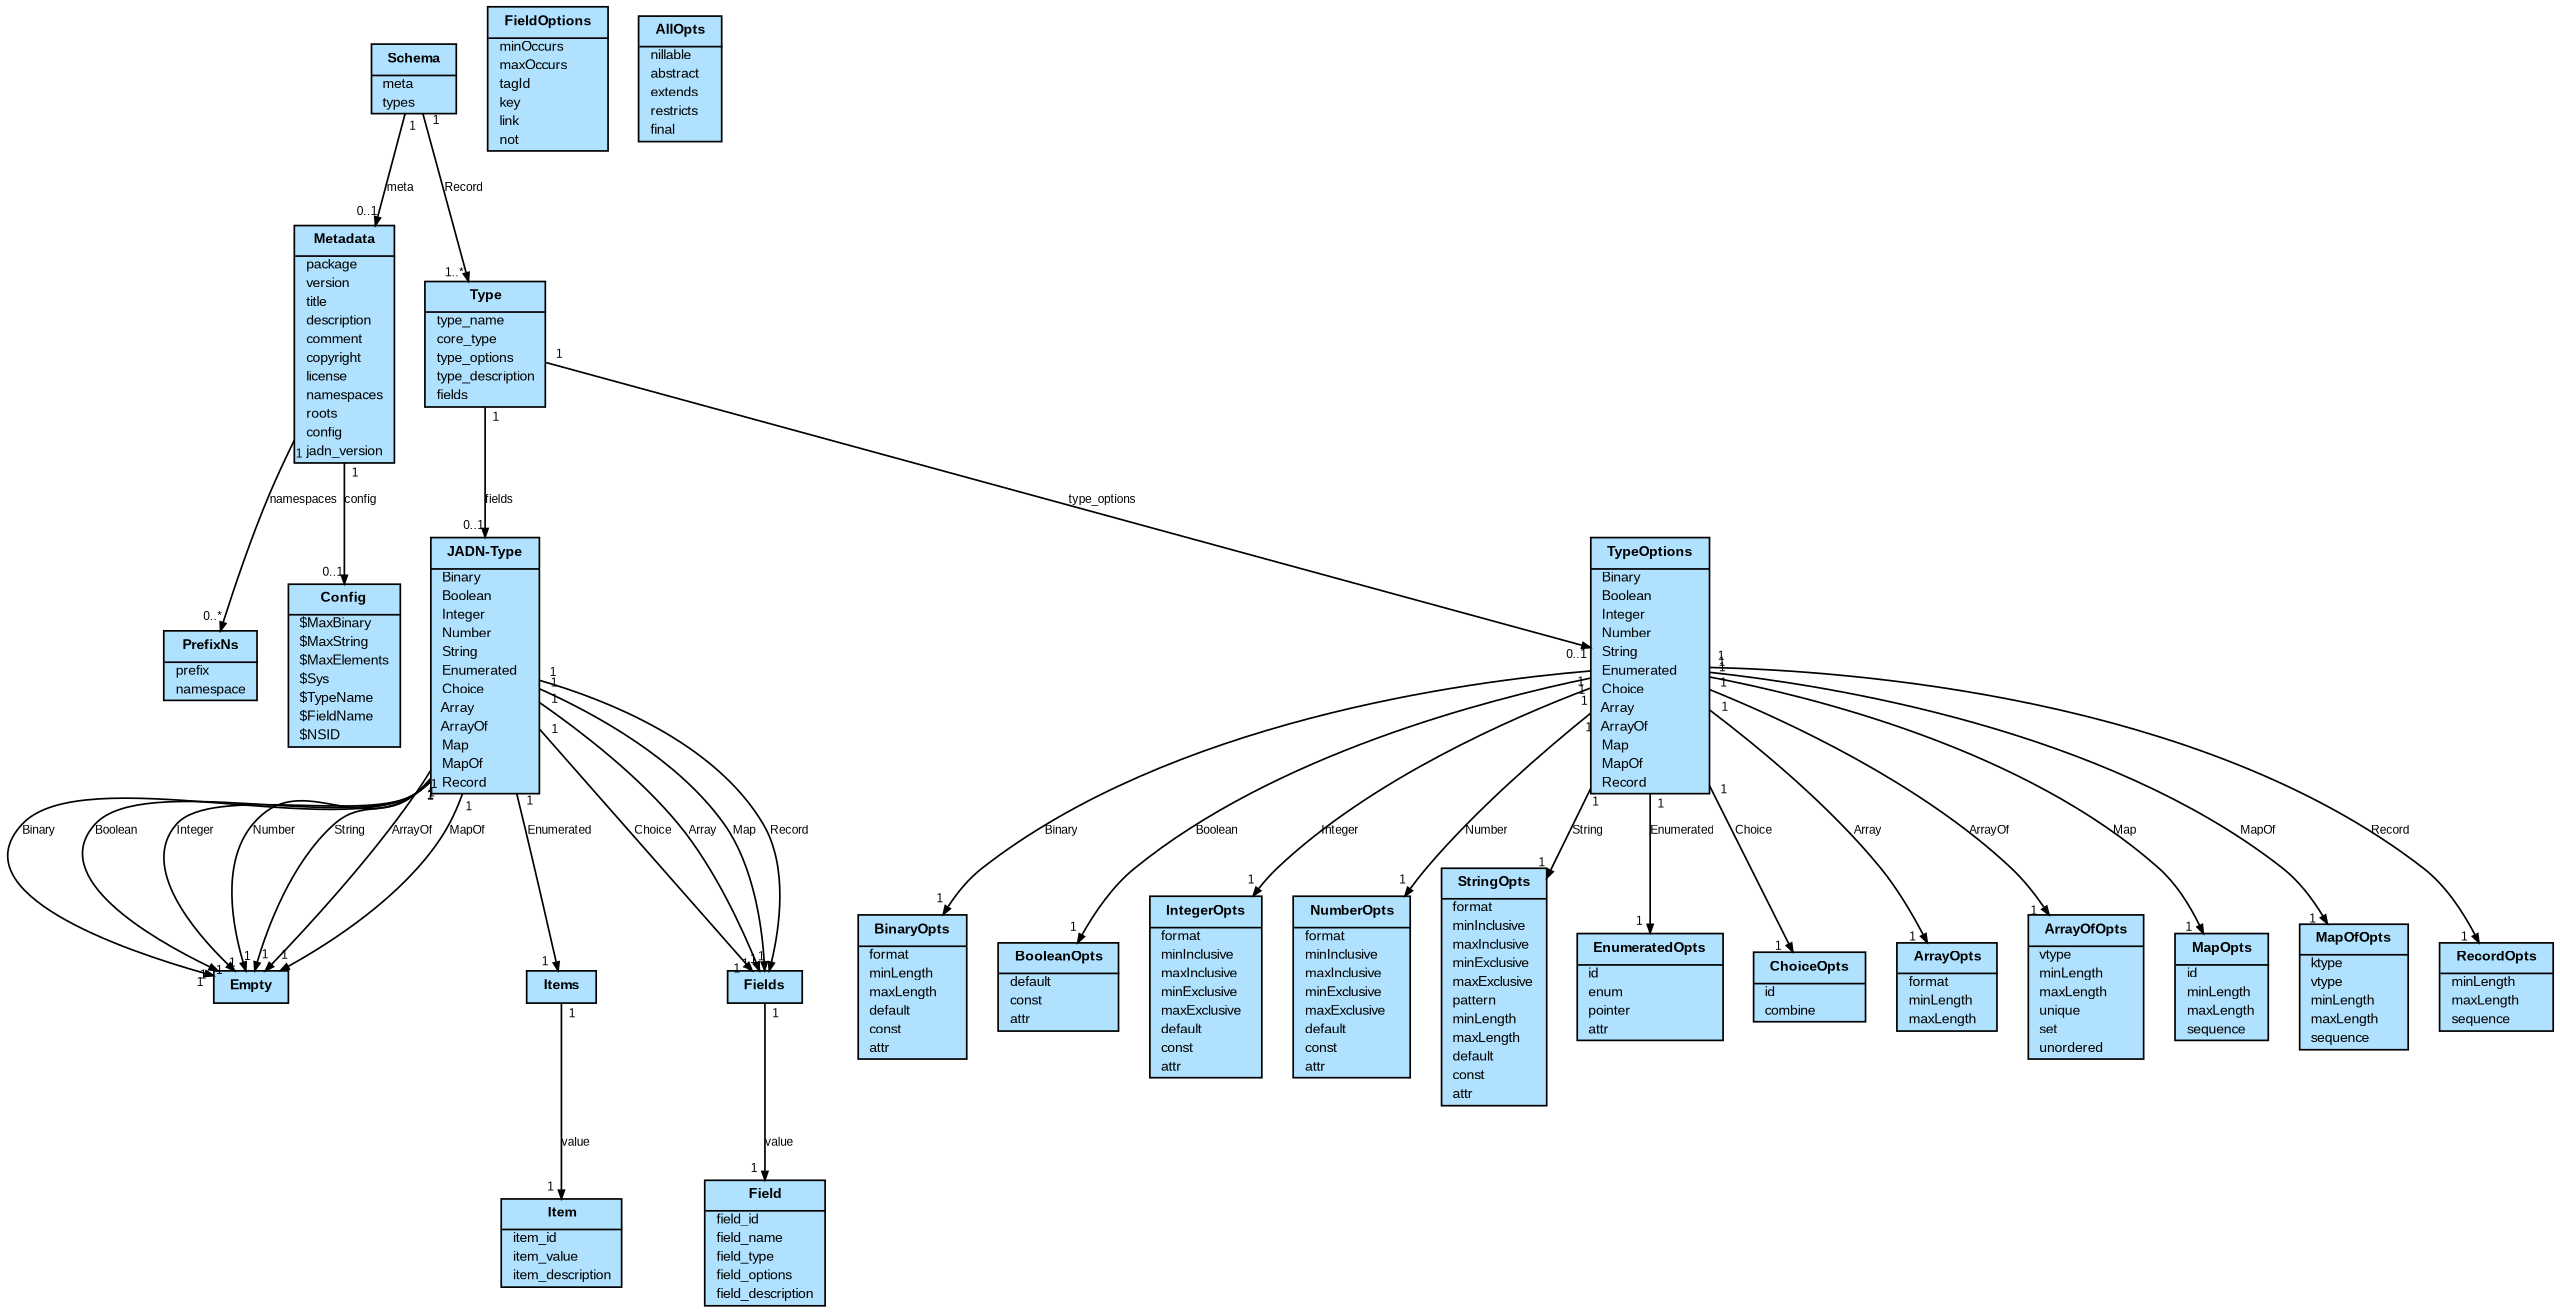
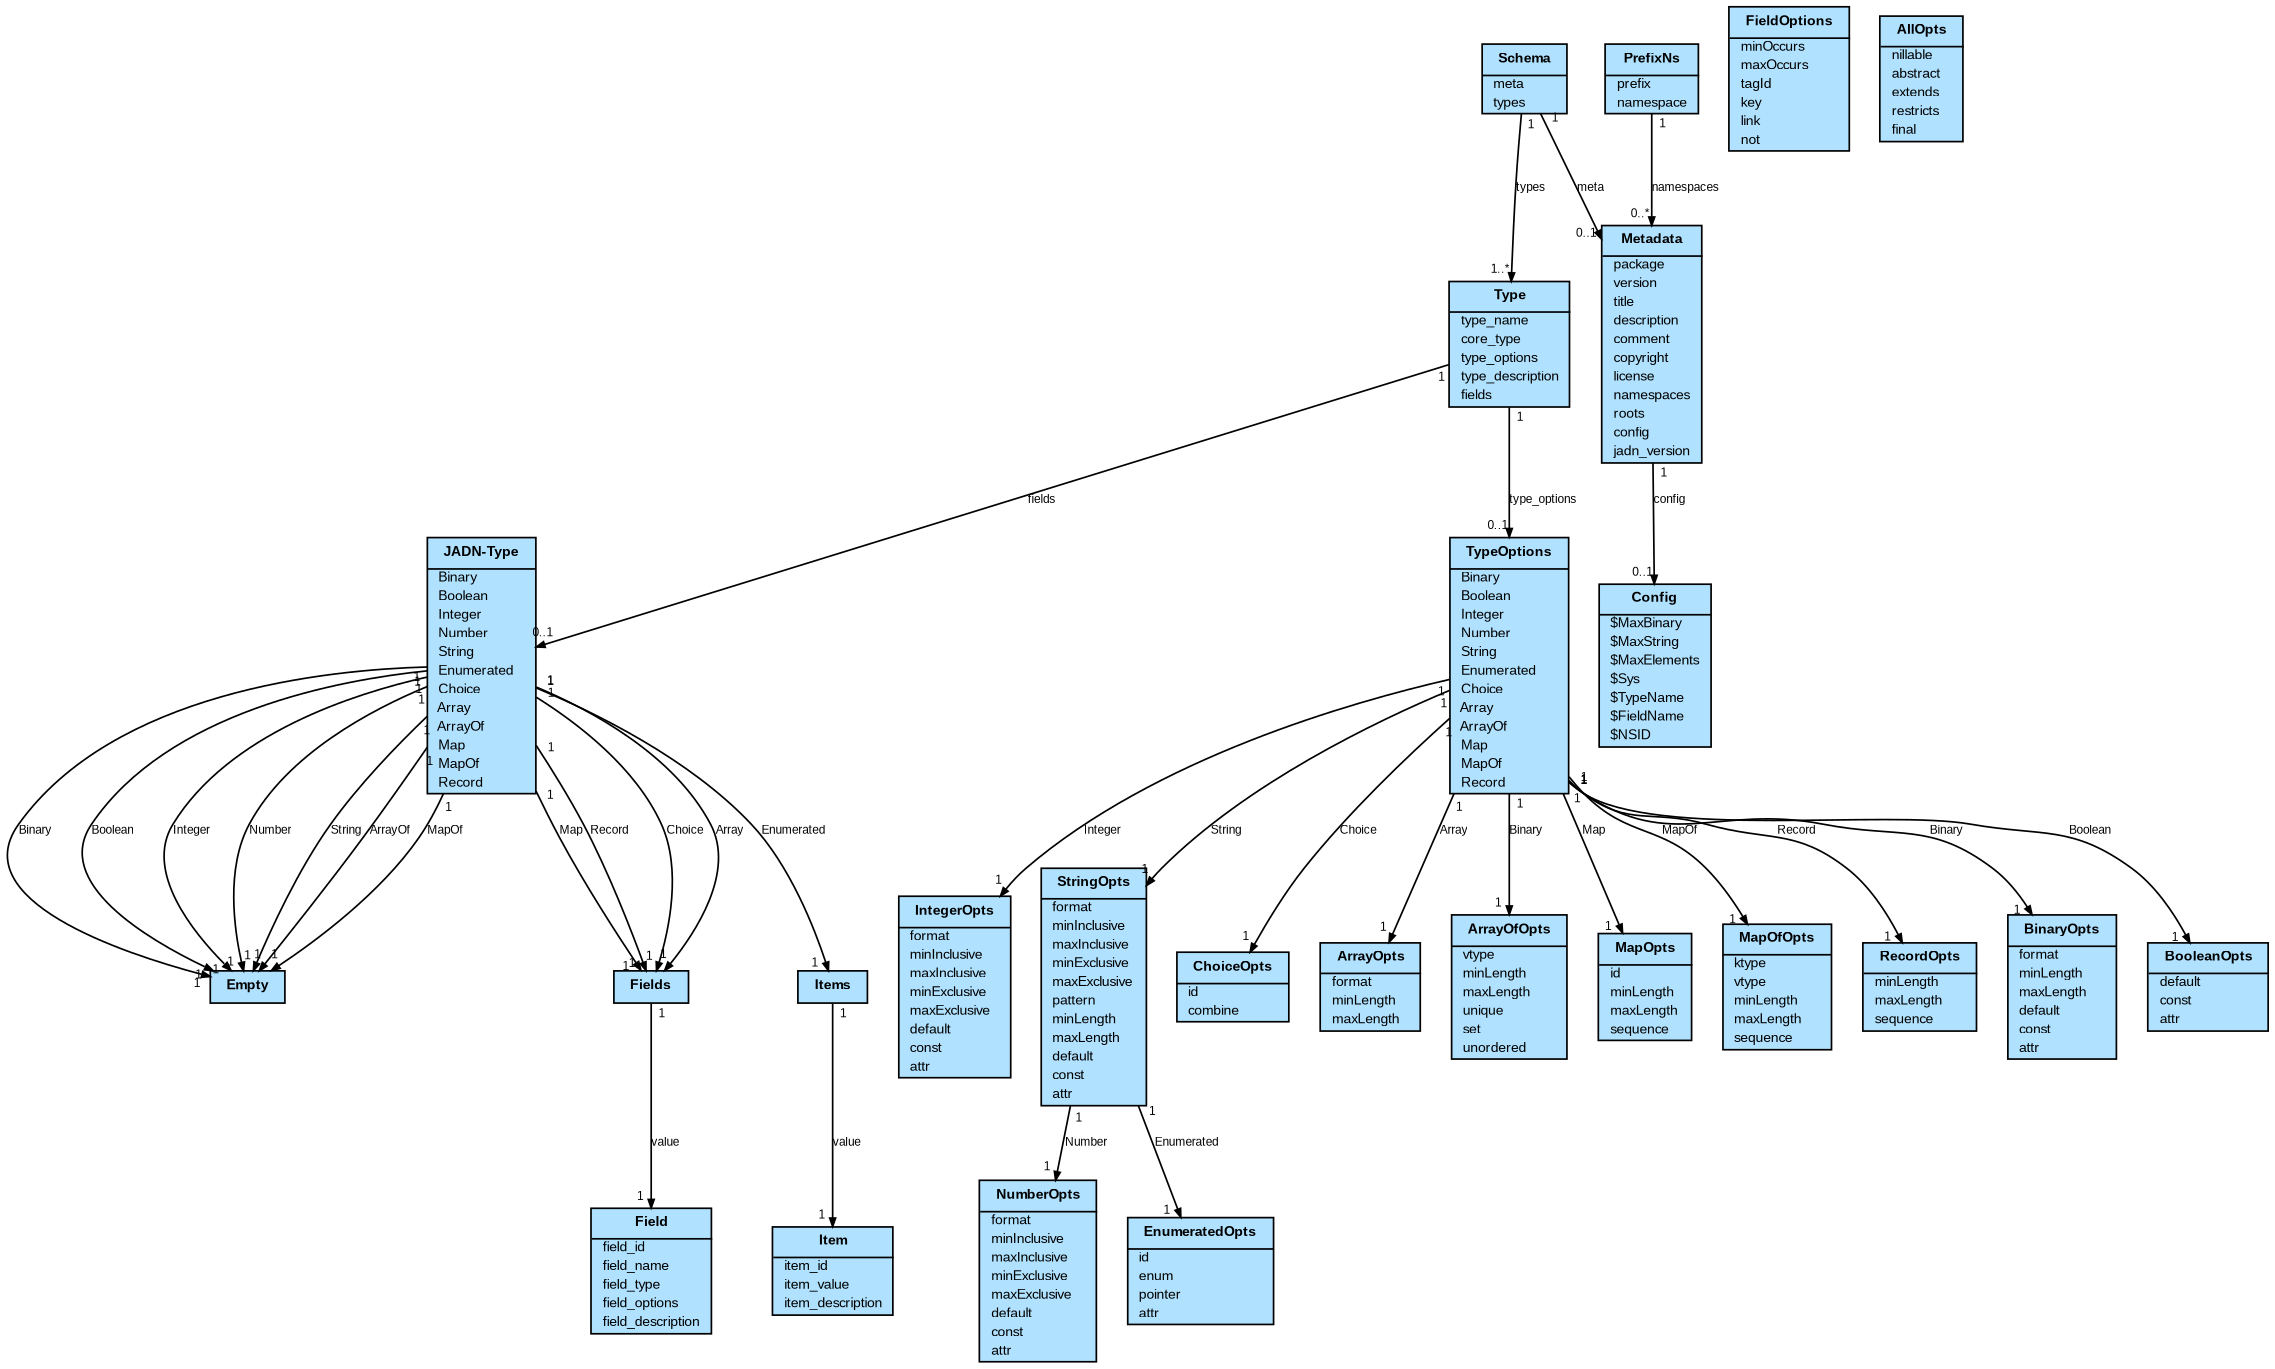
(464, 188) -> (1531, 188)
(255, 530) -> (1652, 165)
(1495, 796) -> (1064, 1139)
(1990, 831) -> (1526, 831)
(1650, 859) -> (1158, 1158)
